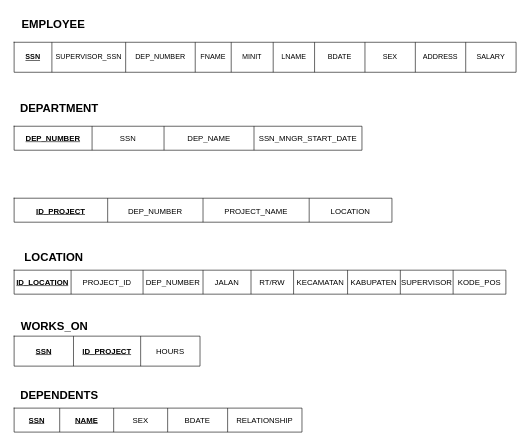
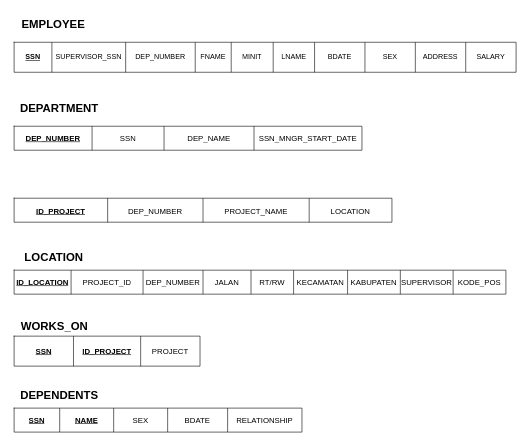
(170, 351) -> (170, 351)
